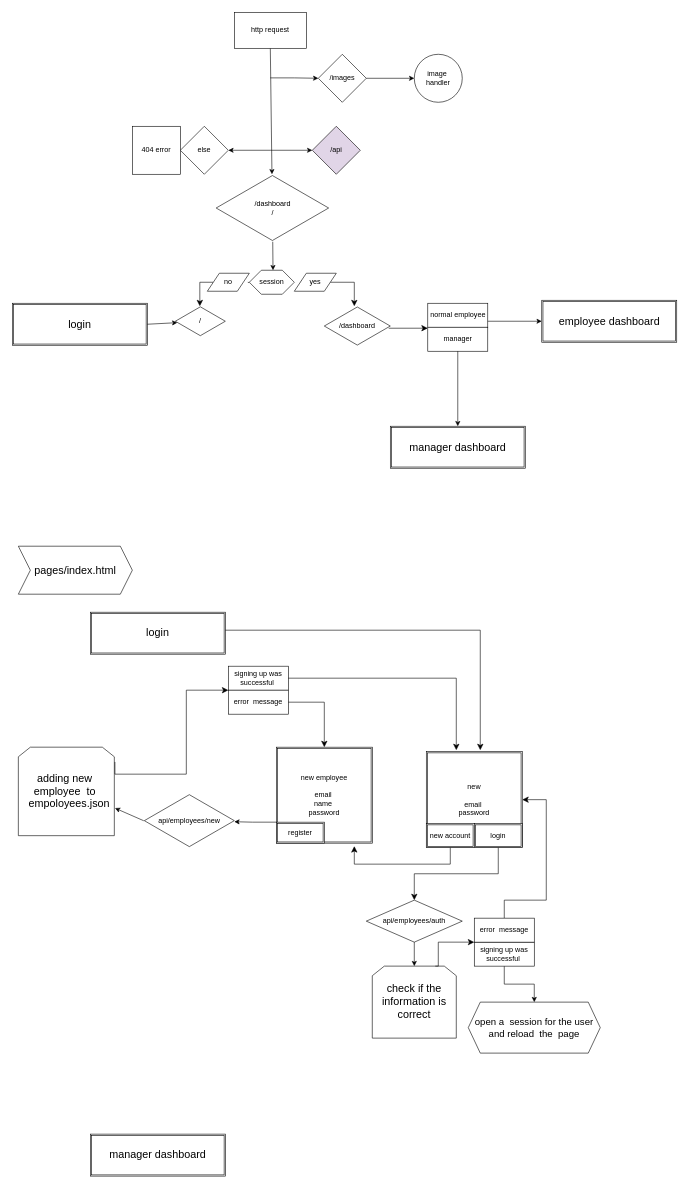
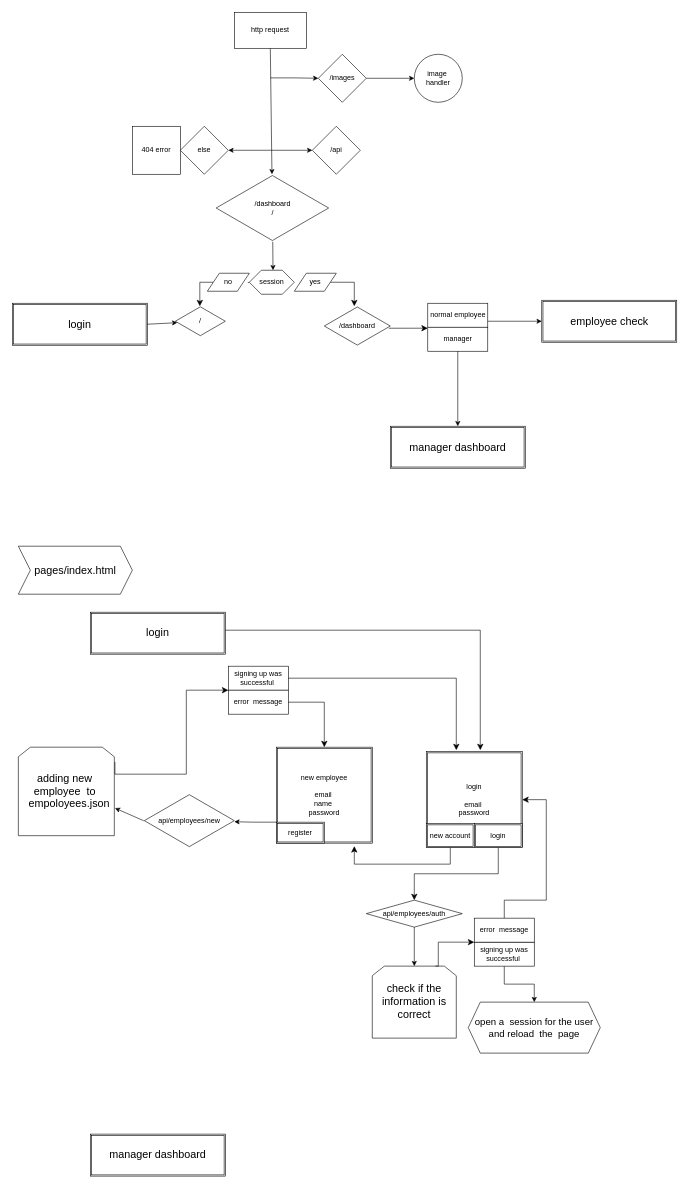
(336, 150) -> (336, 150)
(610, 321) -> (610, 321)
(474, 800) -> (474, 800)
(414, 921) -> (414, 914)
